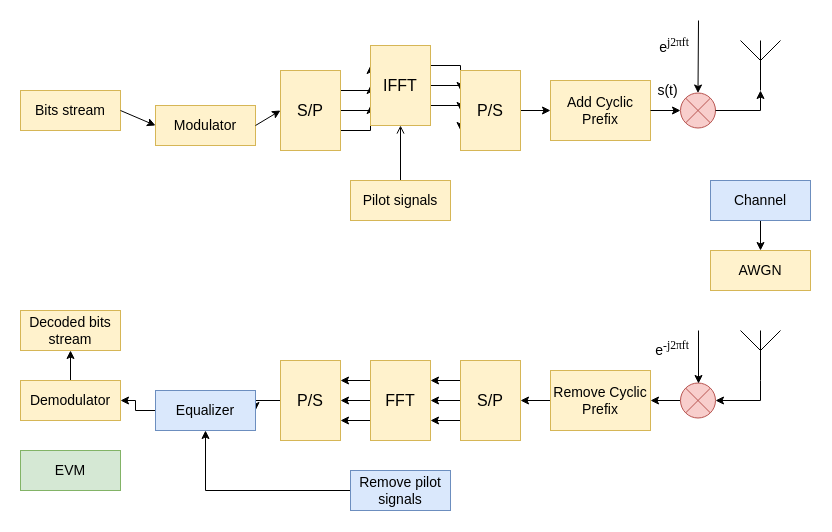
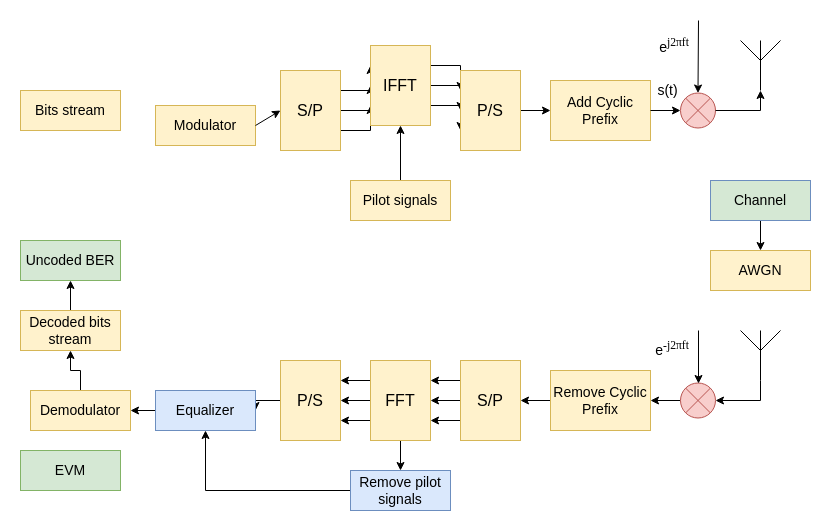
(135, 117) -> none
(401, 131) -> (401, 133)
(761, 201) -> (761, 201)
none -> (71, 261)
none -> (71, 299)
(71, 401) -> (81, 411)
none -> (401, 452)
